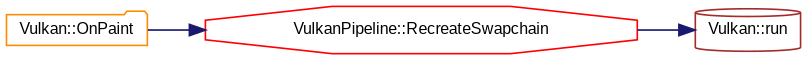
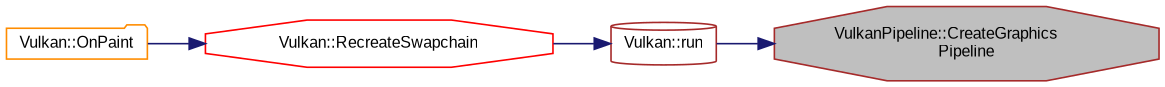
(421, 30) -> (379, 44)
none -> (967, 44)
